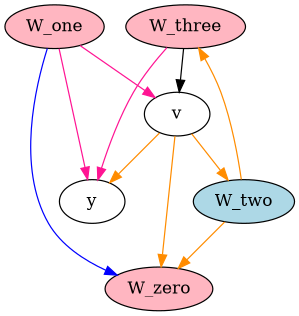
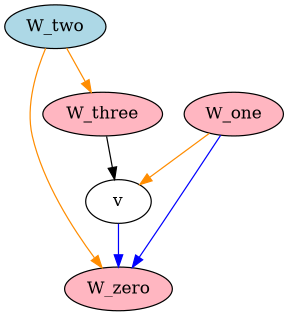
(112, 68) -> (179, 155)
(206, 152) -> none
(169, 195) -> (118, 239)
(92, 202) -> none
